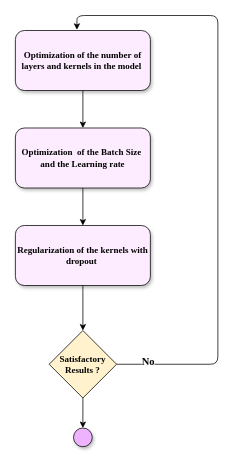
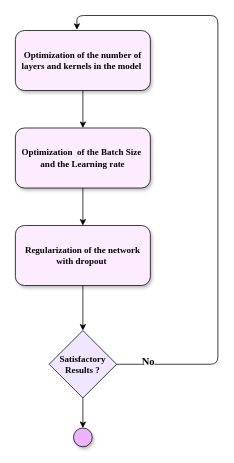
(83, 255) -> (83, 255)
(83, 364) -> (83, 364)
